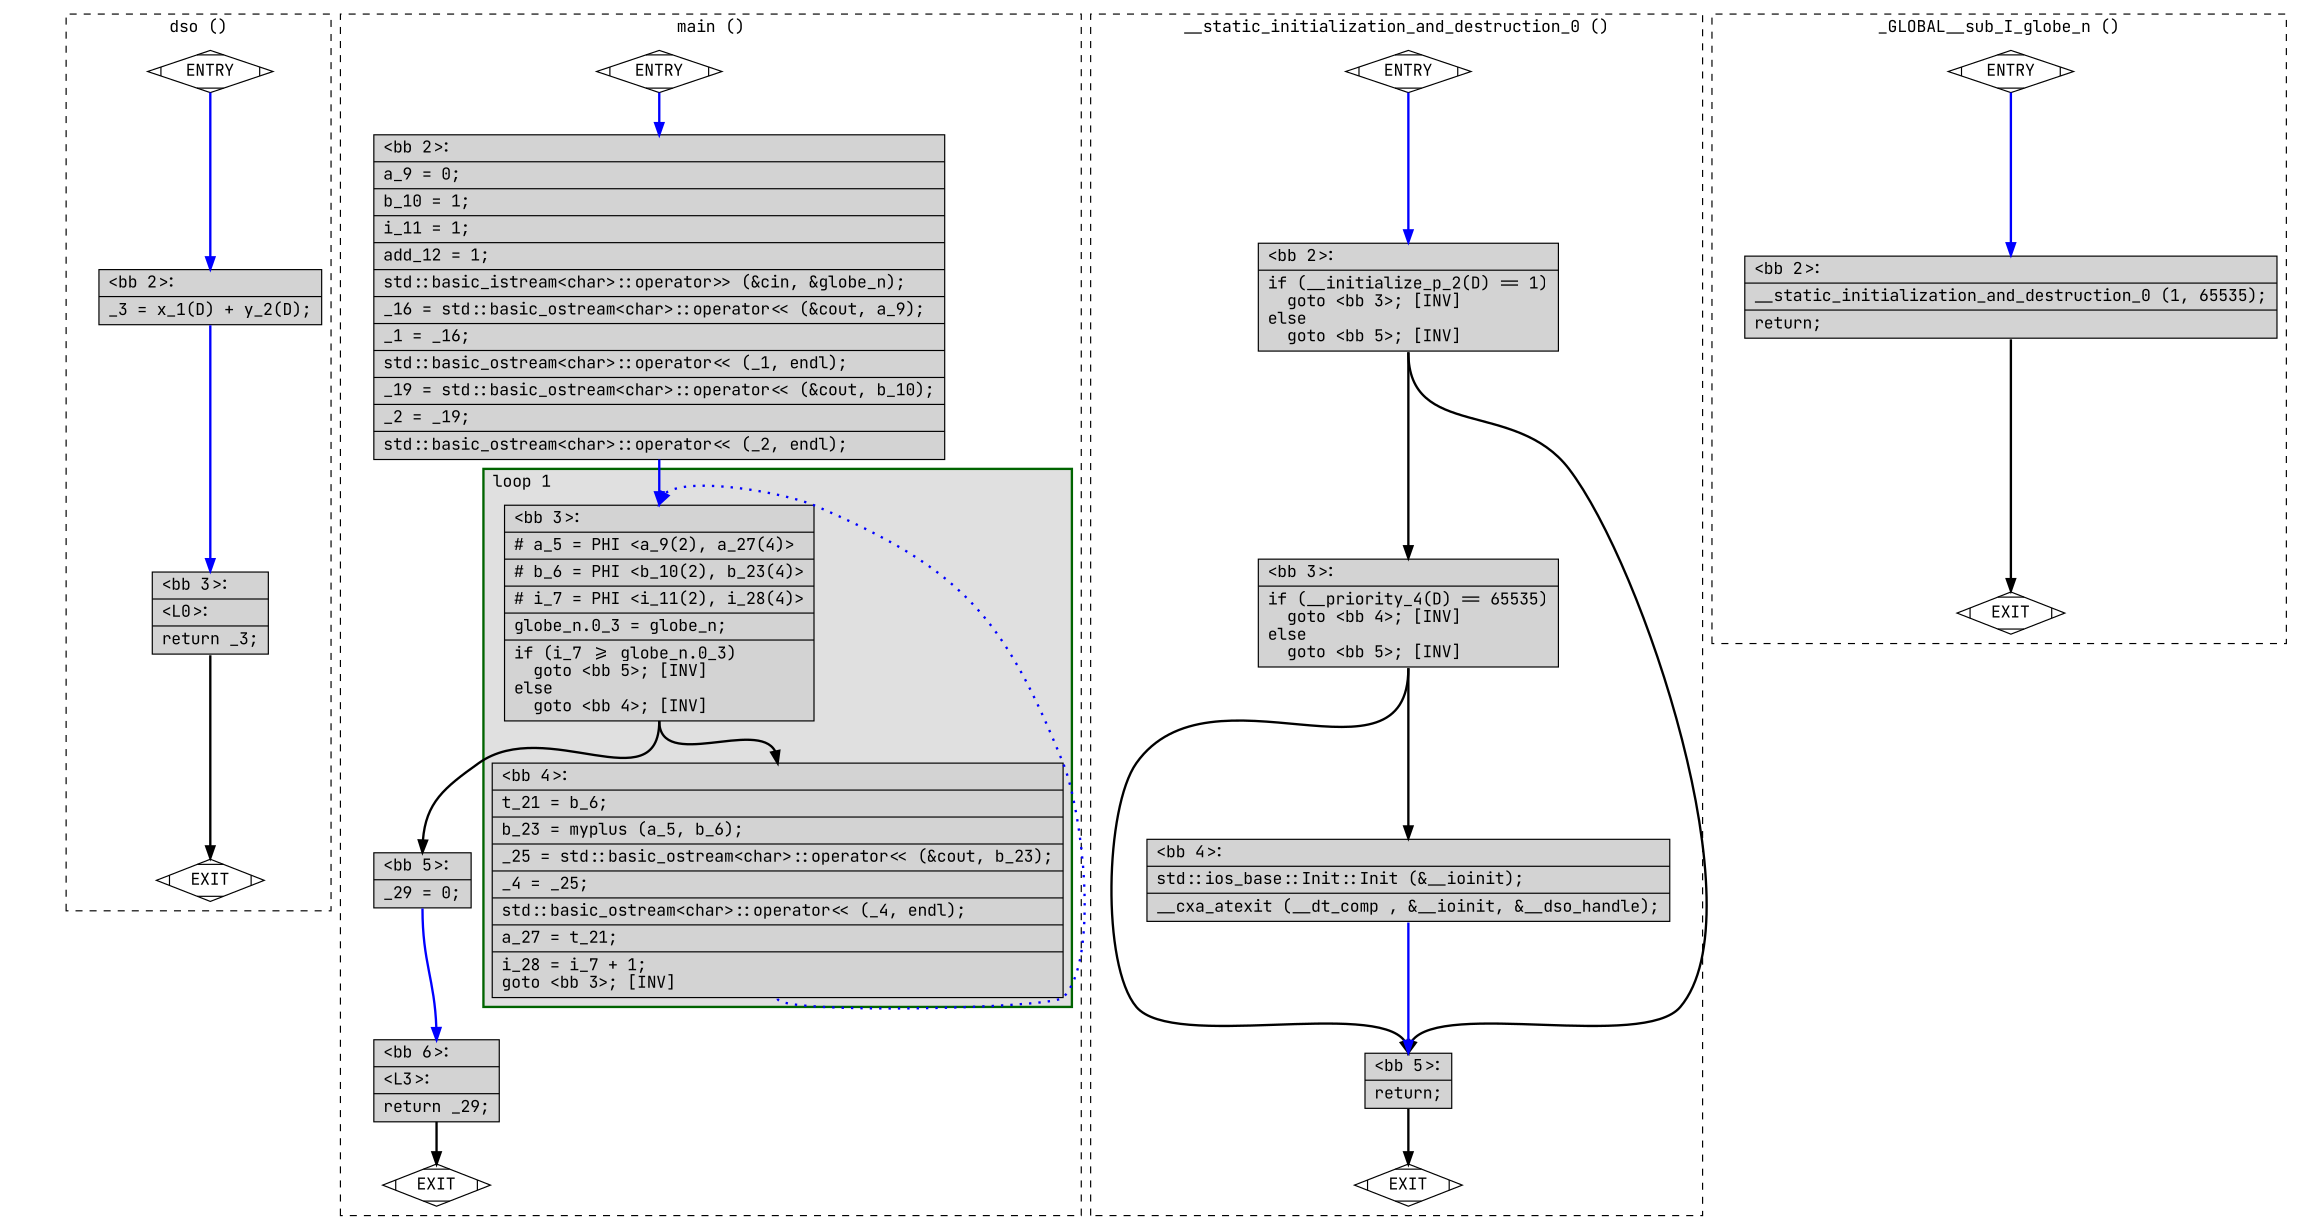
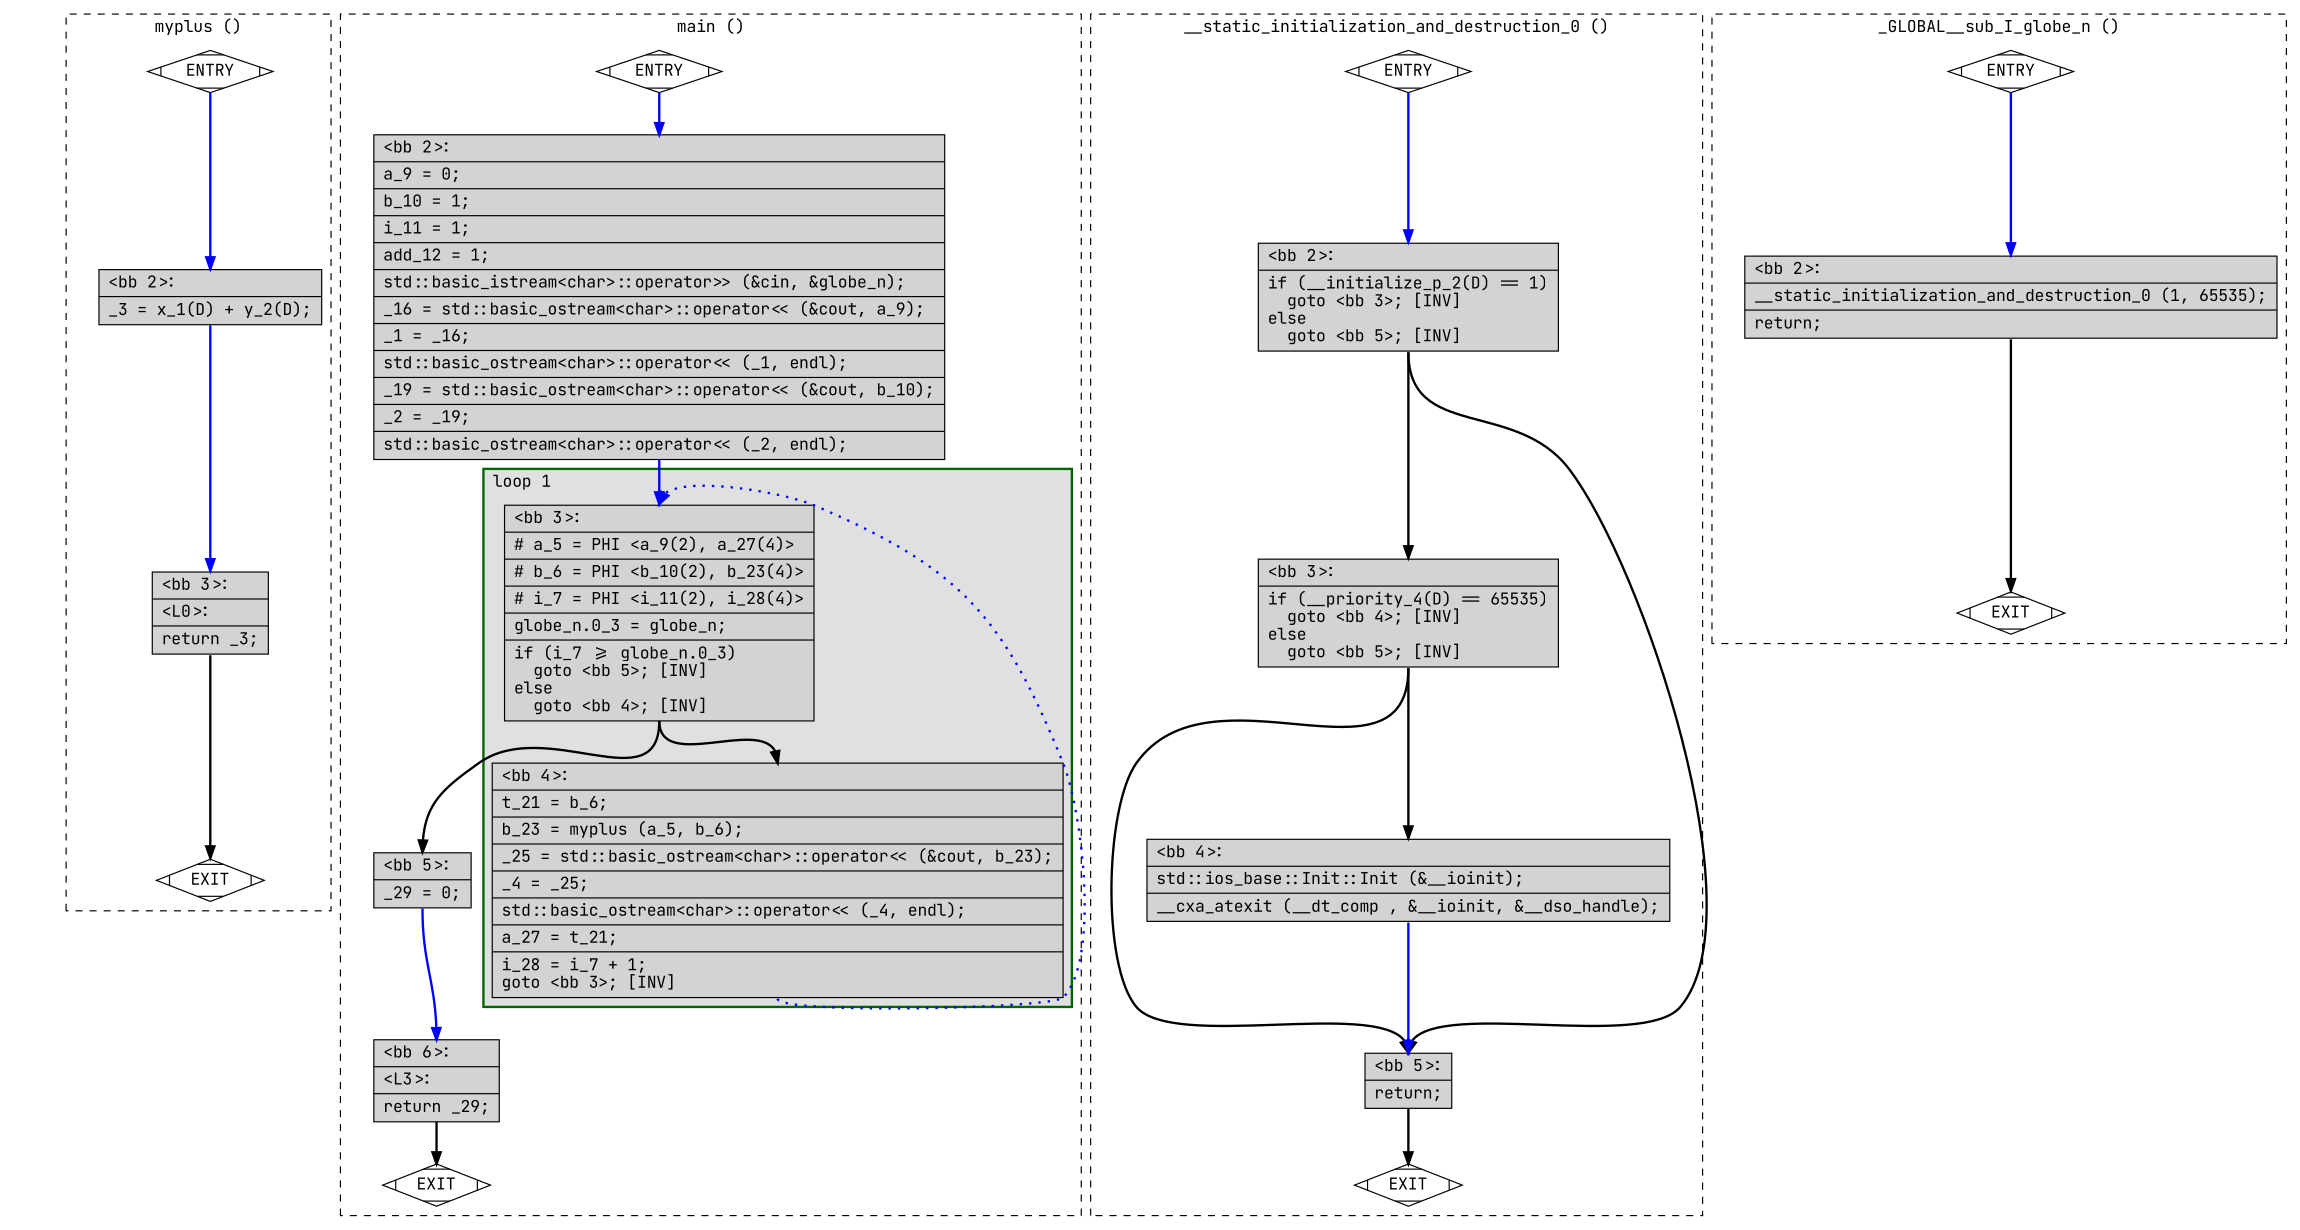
(199, 28) -> (199, 28)
